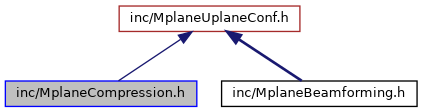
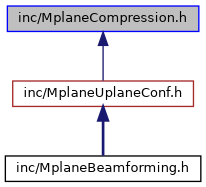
(150, 60) -> (103, 63)
